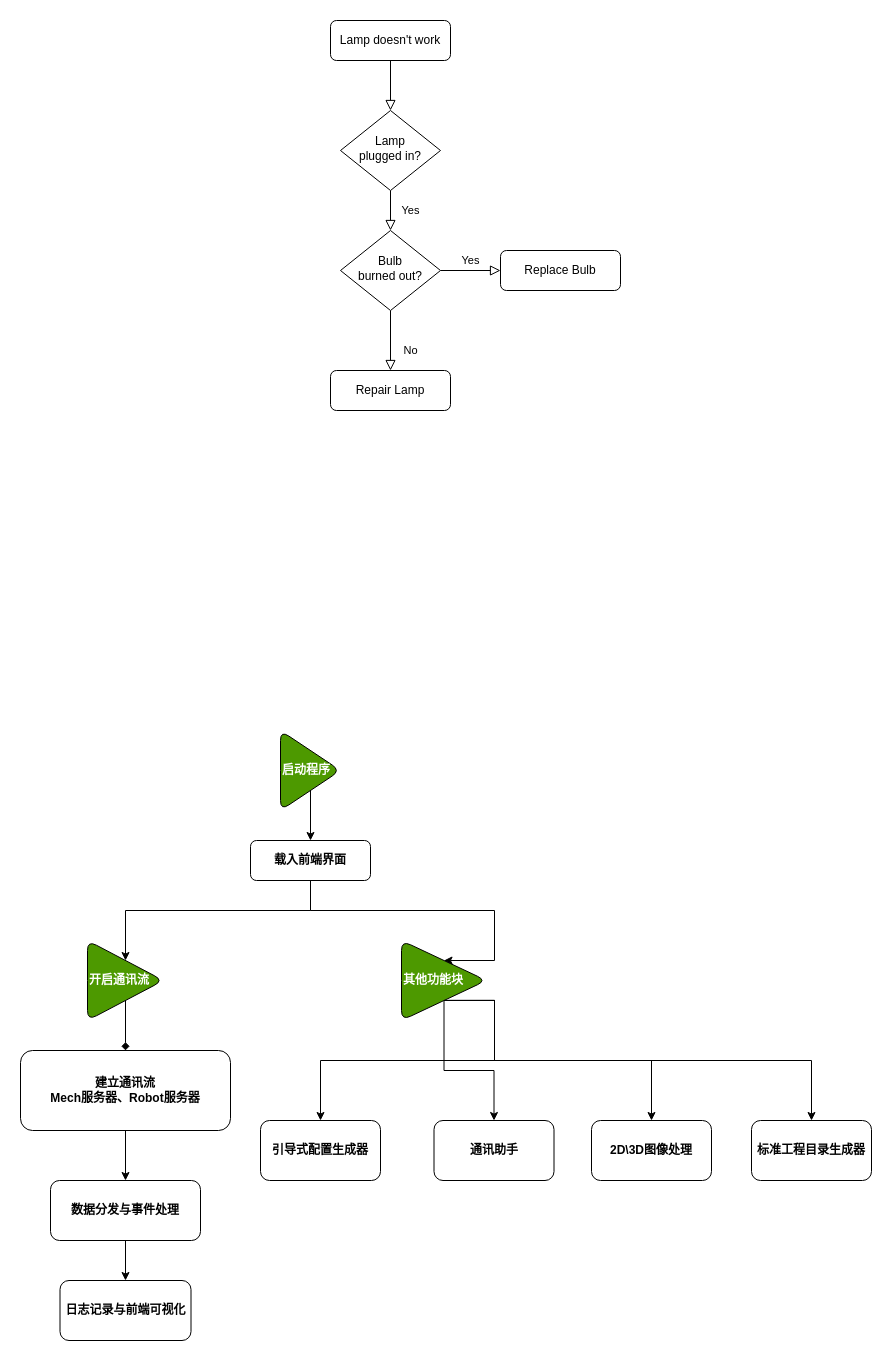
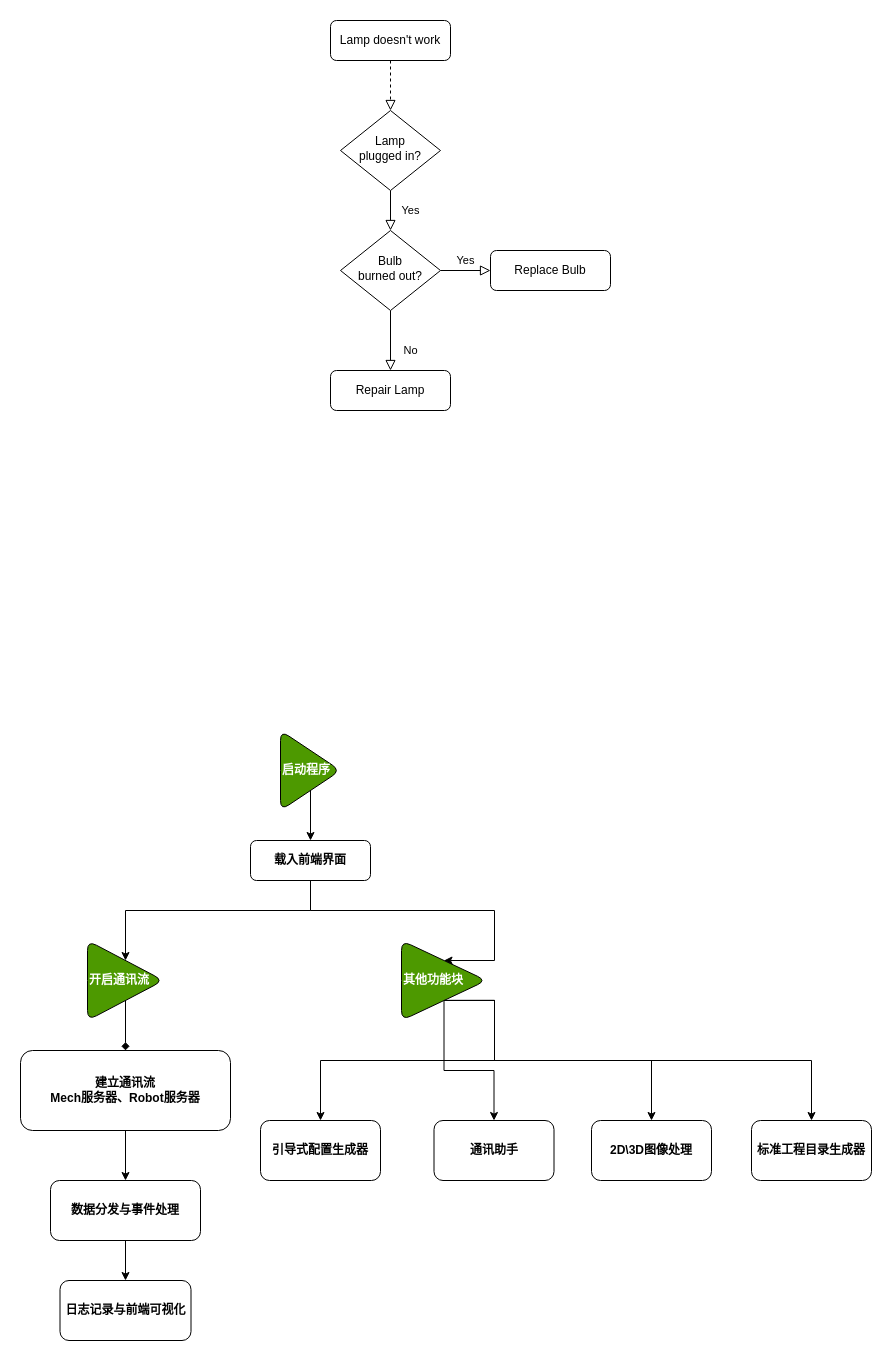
(391, 80) -> (391, 80)
(561, 271) -> (551, 271)
